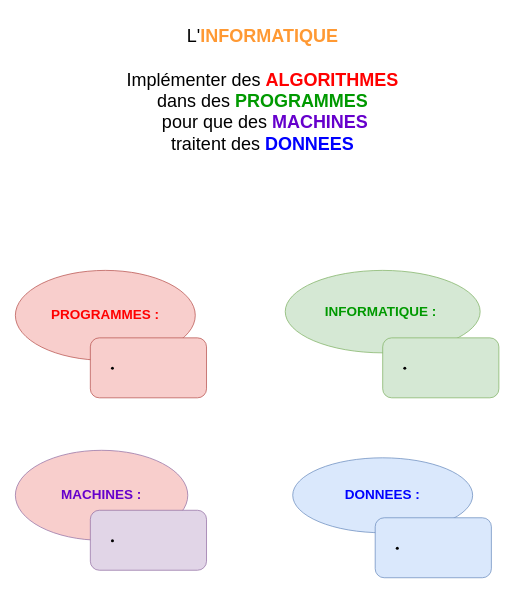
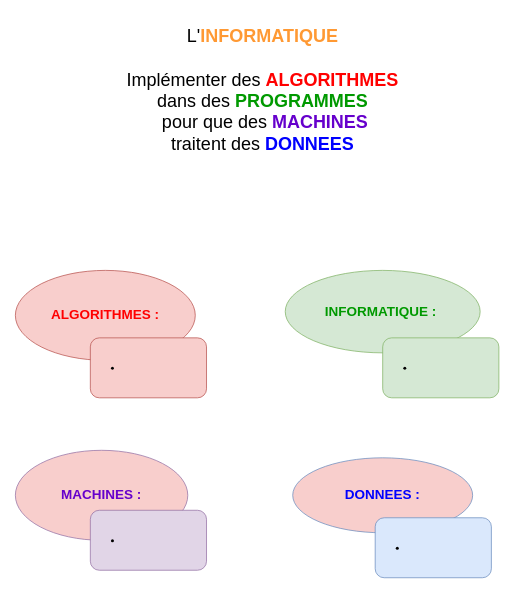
(105, 315) -> (105, 315)
(383, 495) -> (383, 495)
